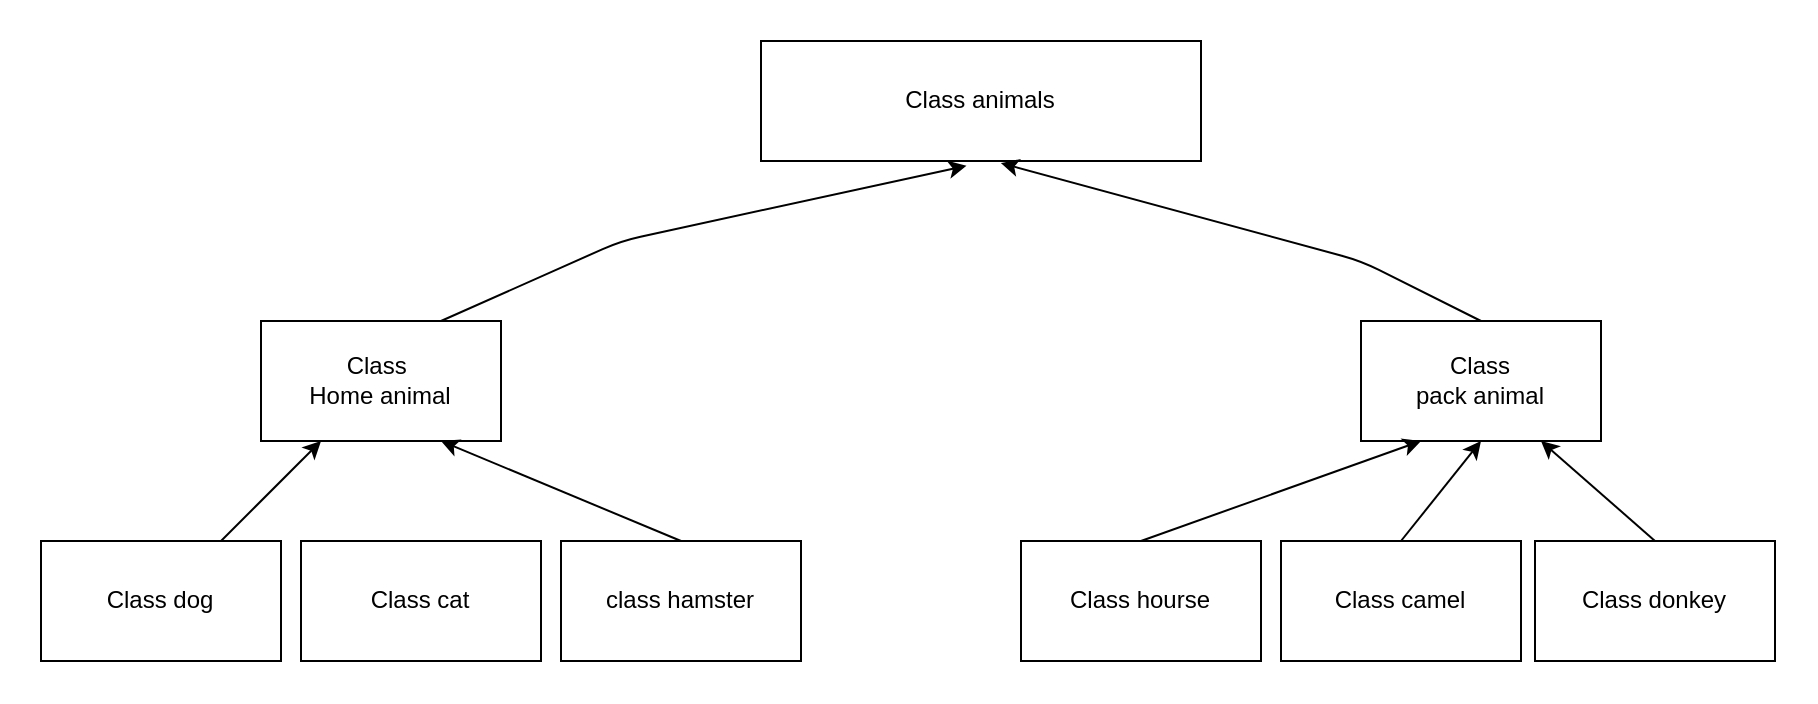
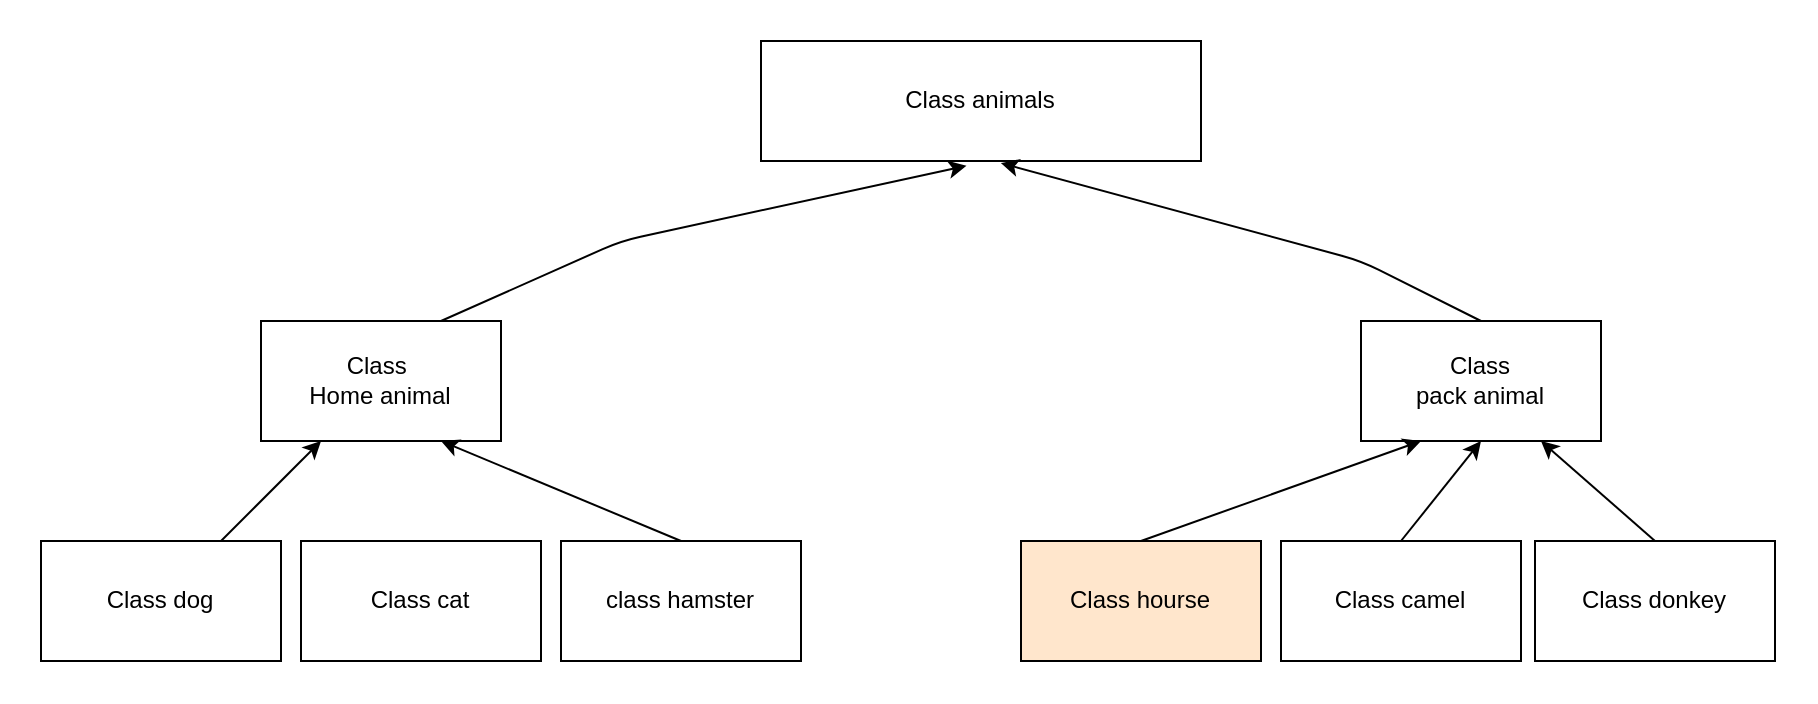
(1141, 601) -> (1141, 601)
